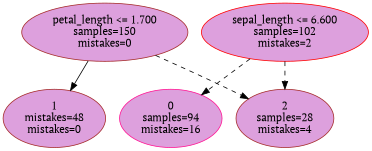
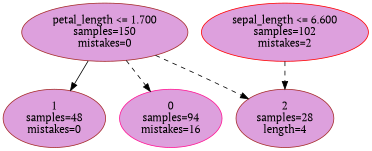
(229, 74) -> (136, 73)
(54, 118) -> (54, 118)
(285, 118) -> (285, 118)
